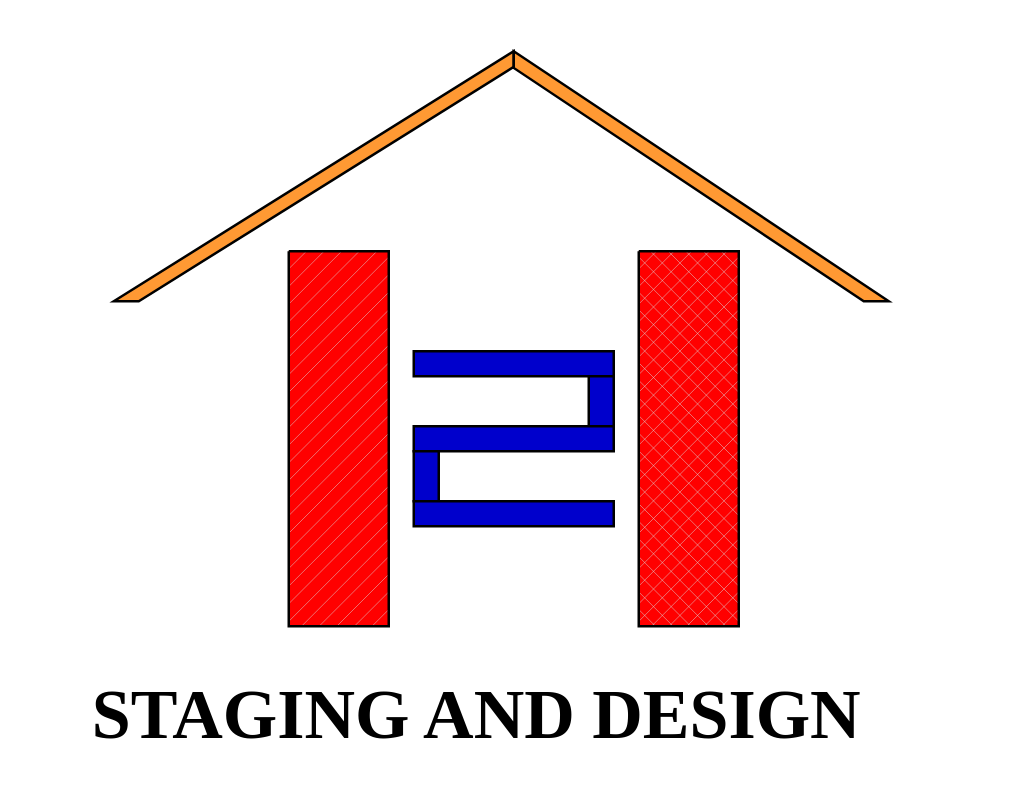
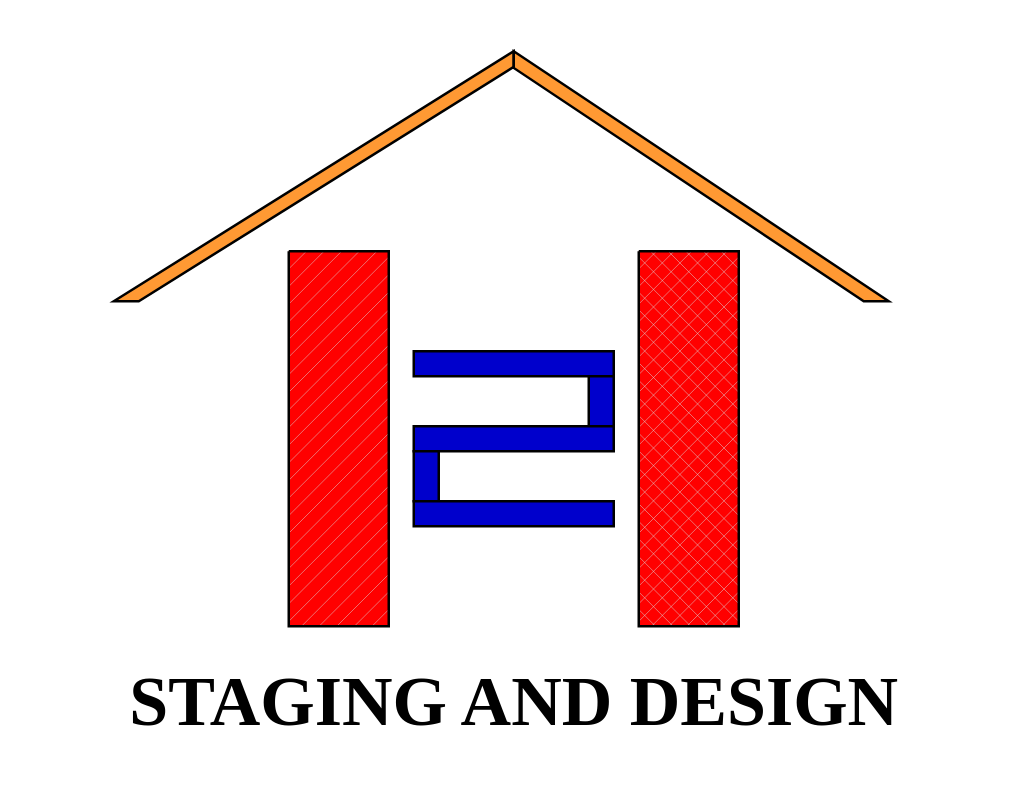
(476, 714) -> (514, 701)
